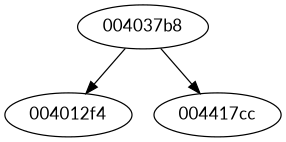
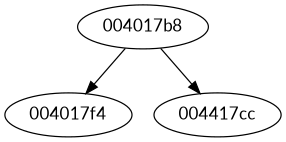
(143, 27) -> (143, 27)
(68, 115) -> (68, 115)
